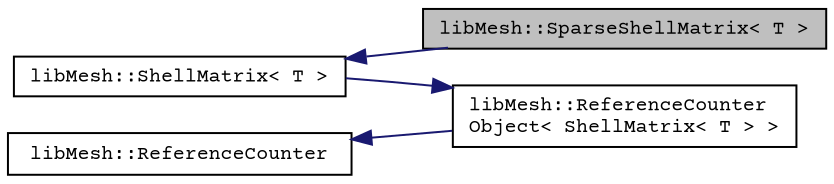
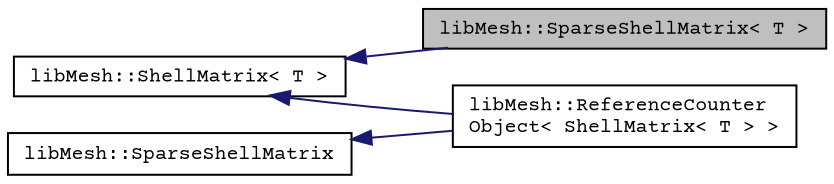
(389, 82) -> (371, 107)
(180, 154) -> (180, 154)
